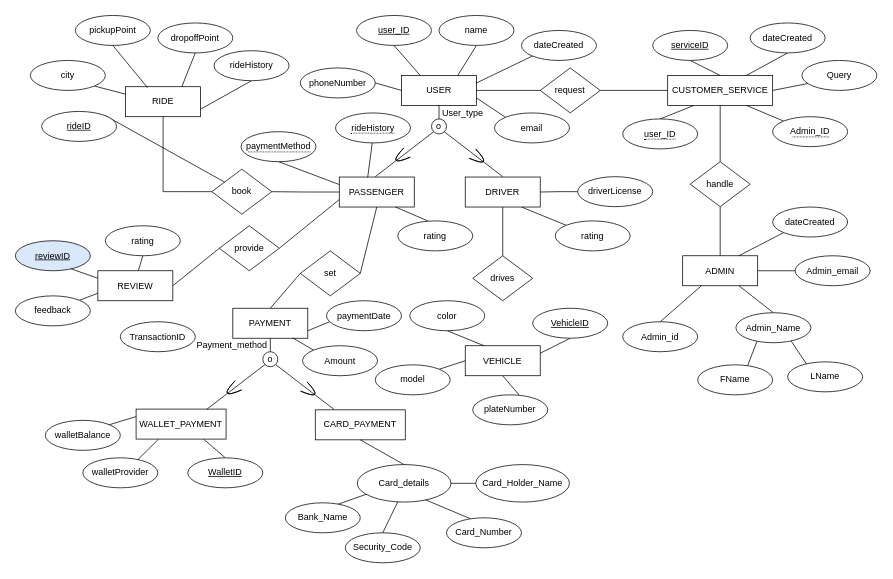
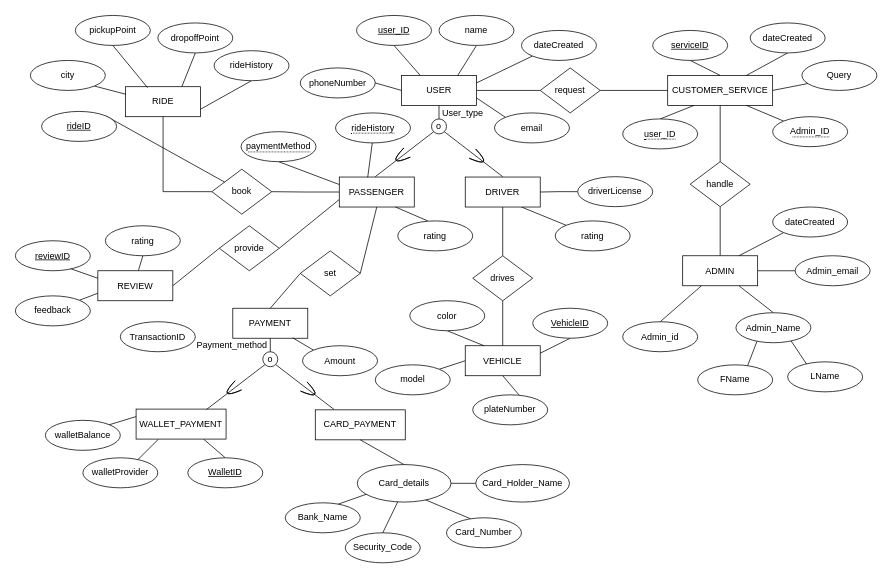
(53, 256) -> (53, 256)
(364, 316) -> none
none -> (503, 323)
(319, 326) -> none
